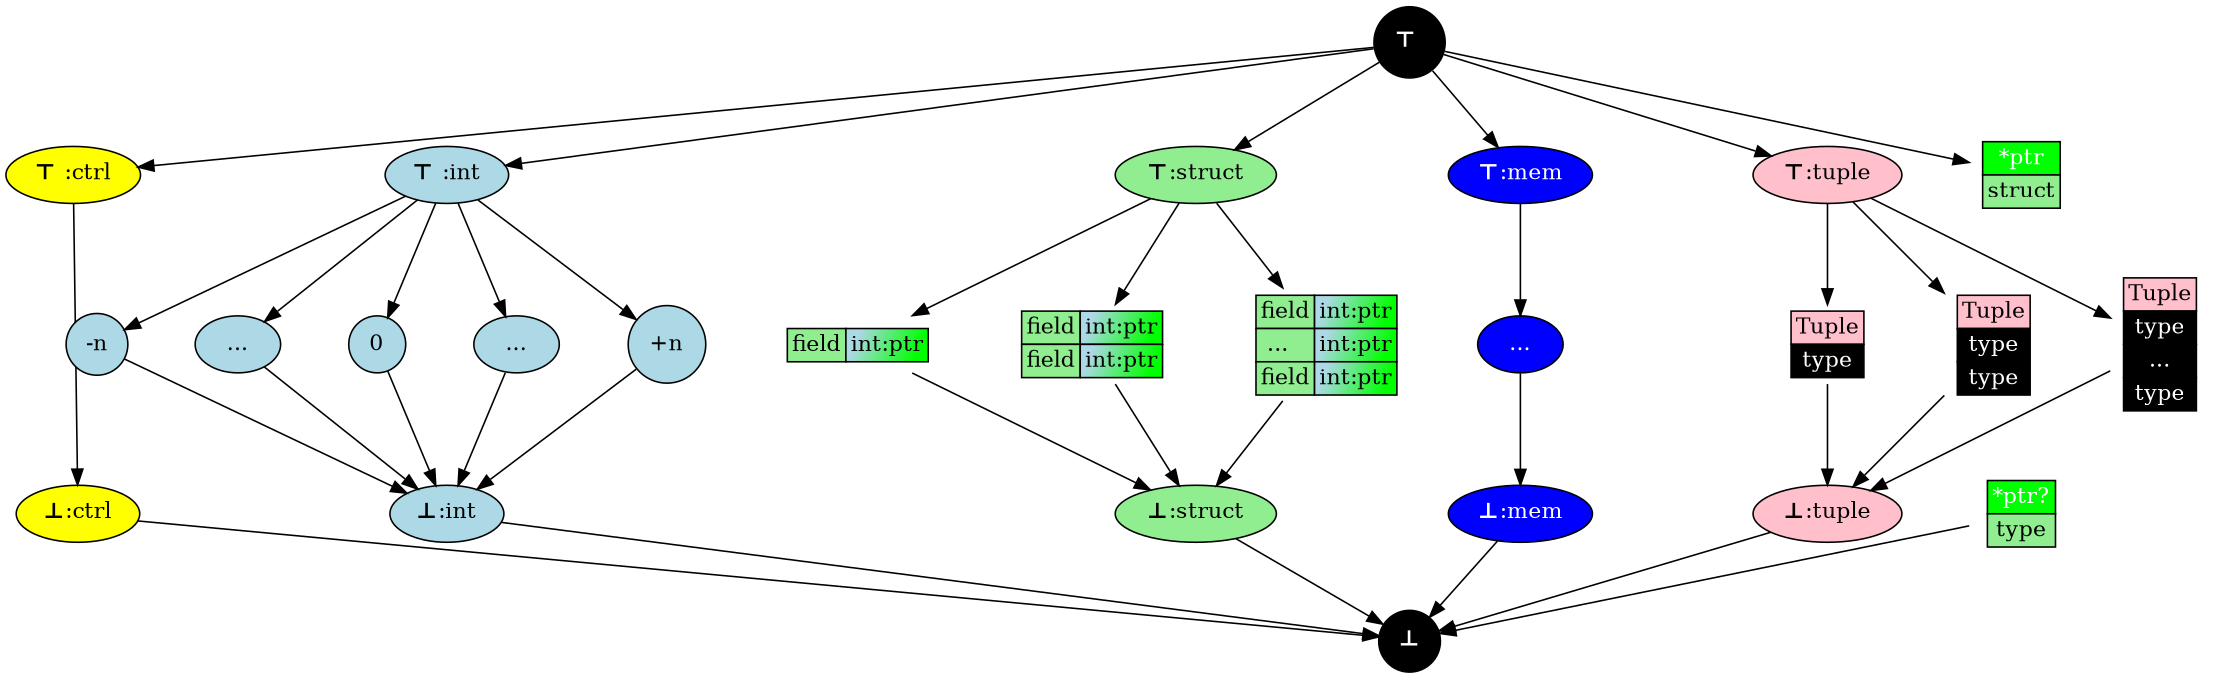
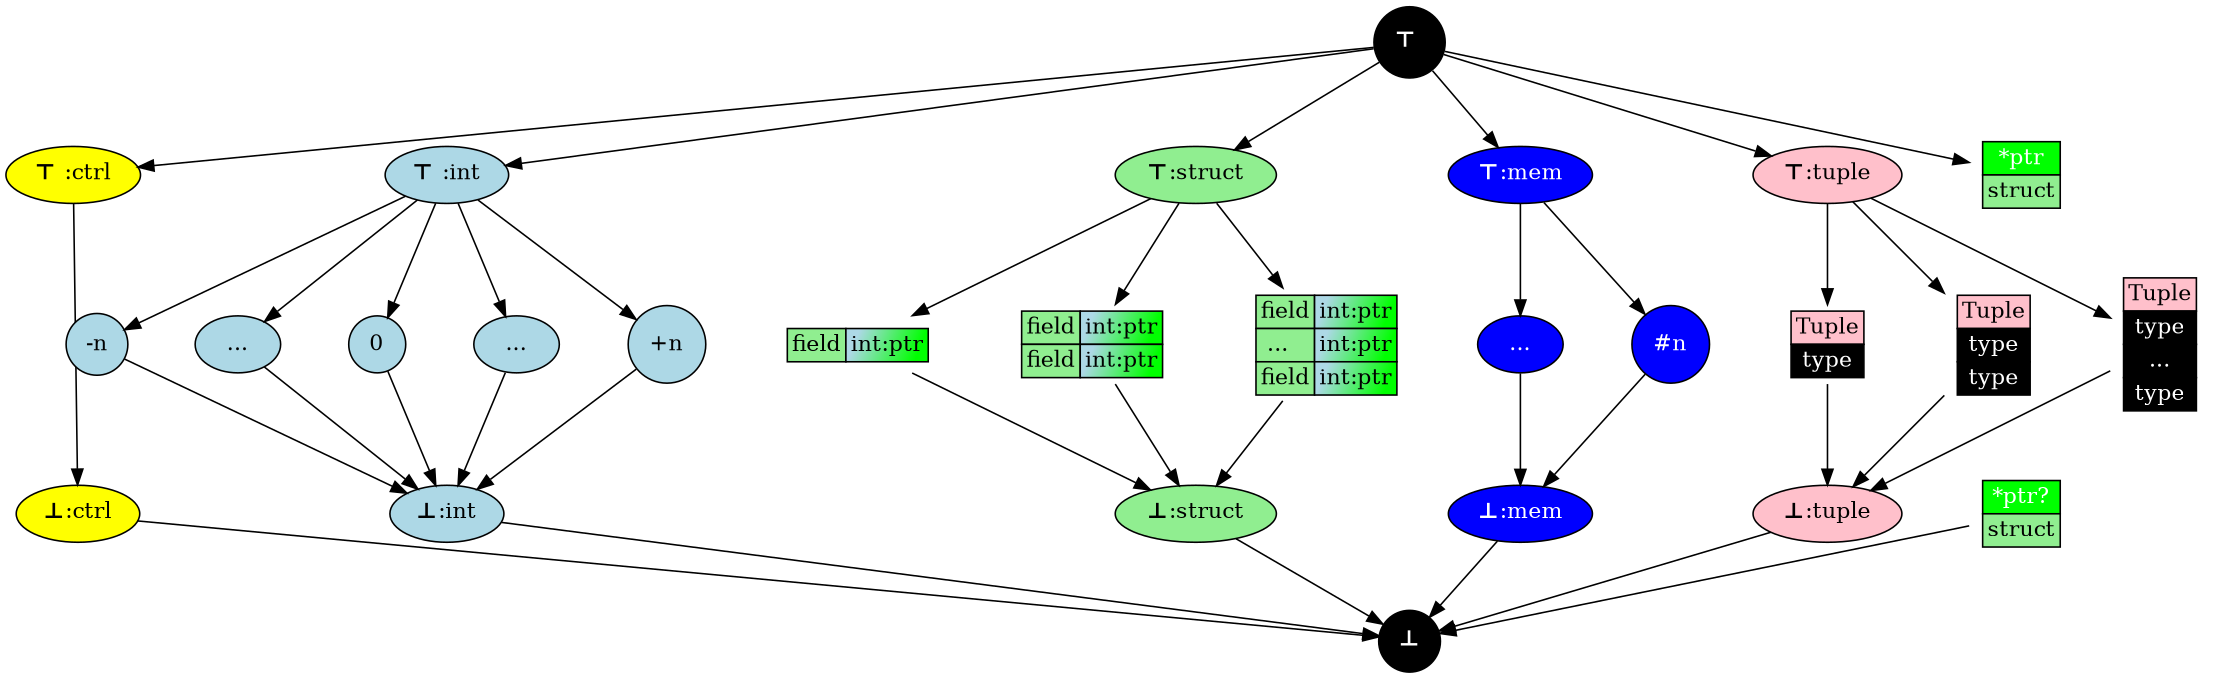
none -> (1671, 344)
(2021, 530) -> (2021, 530)
